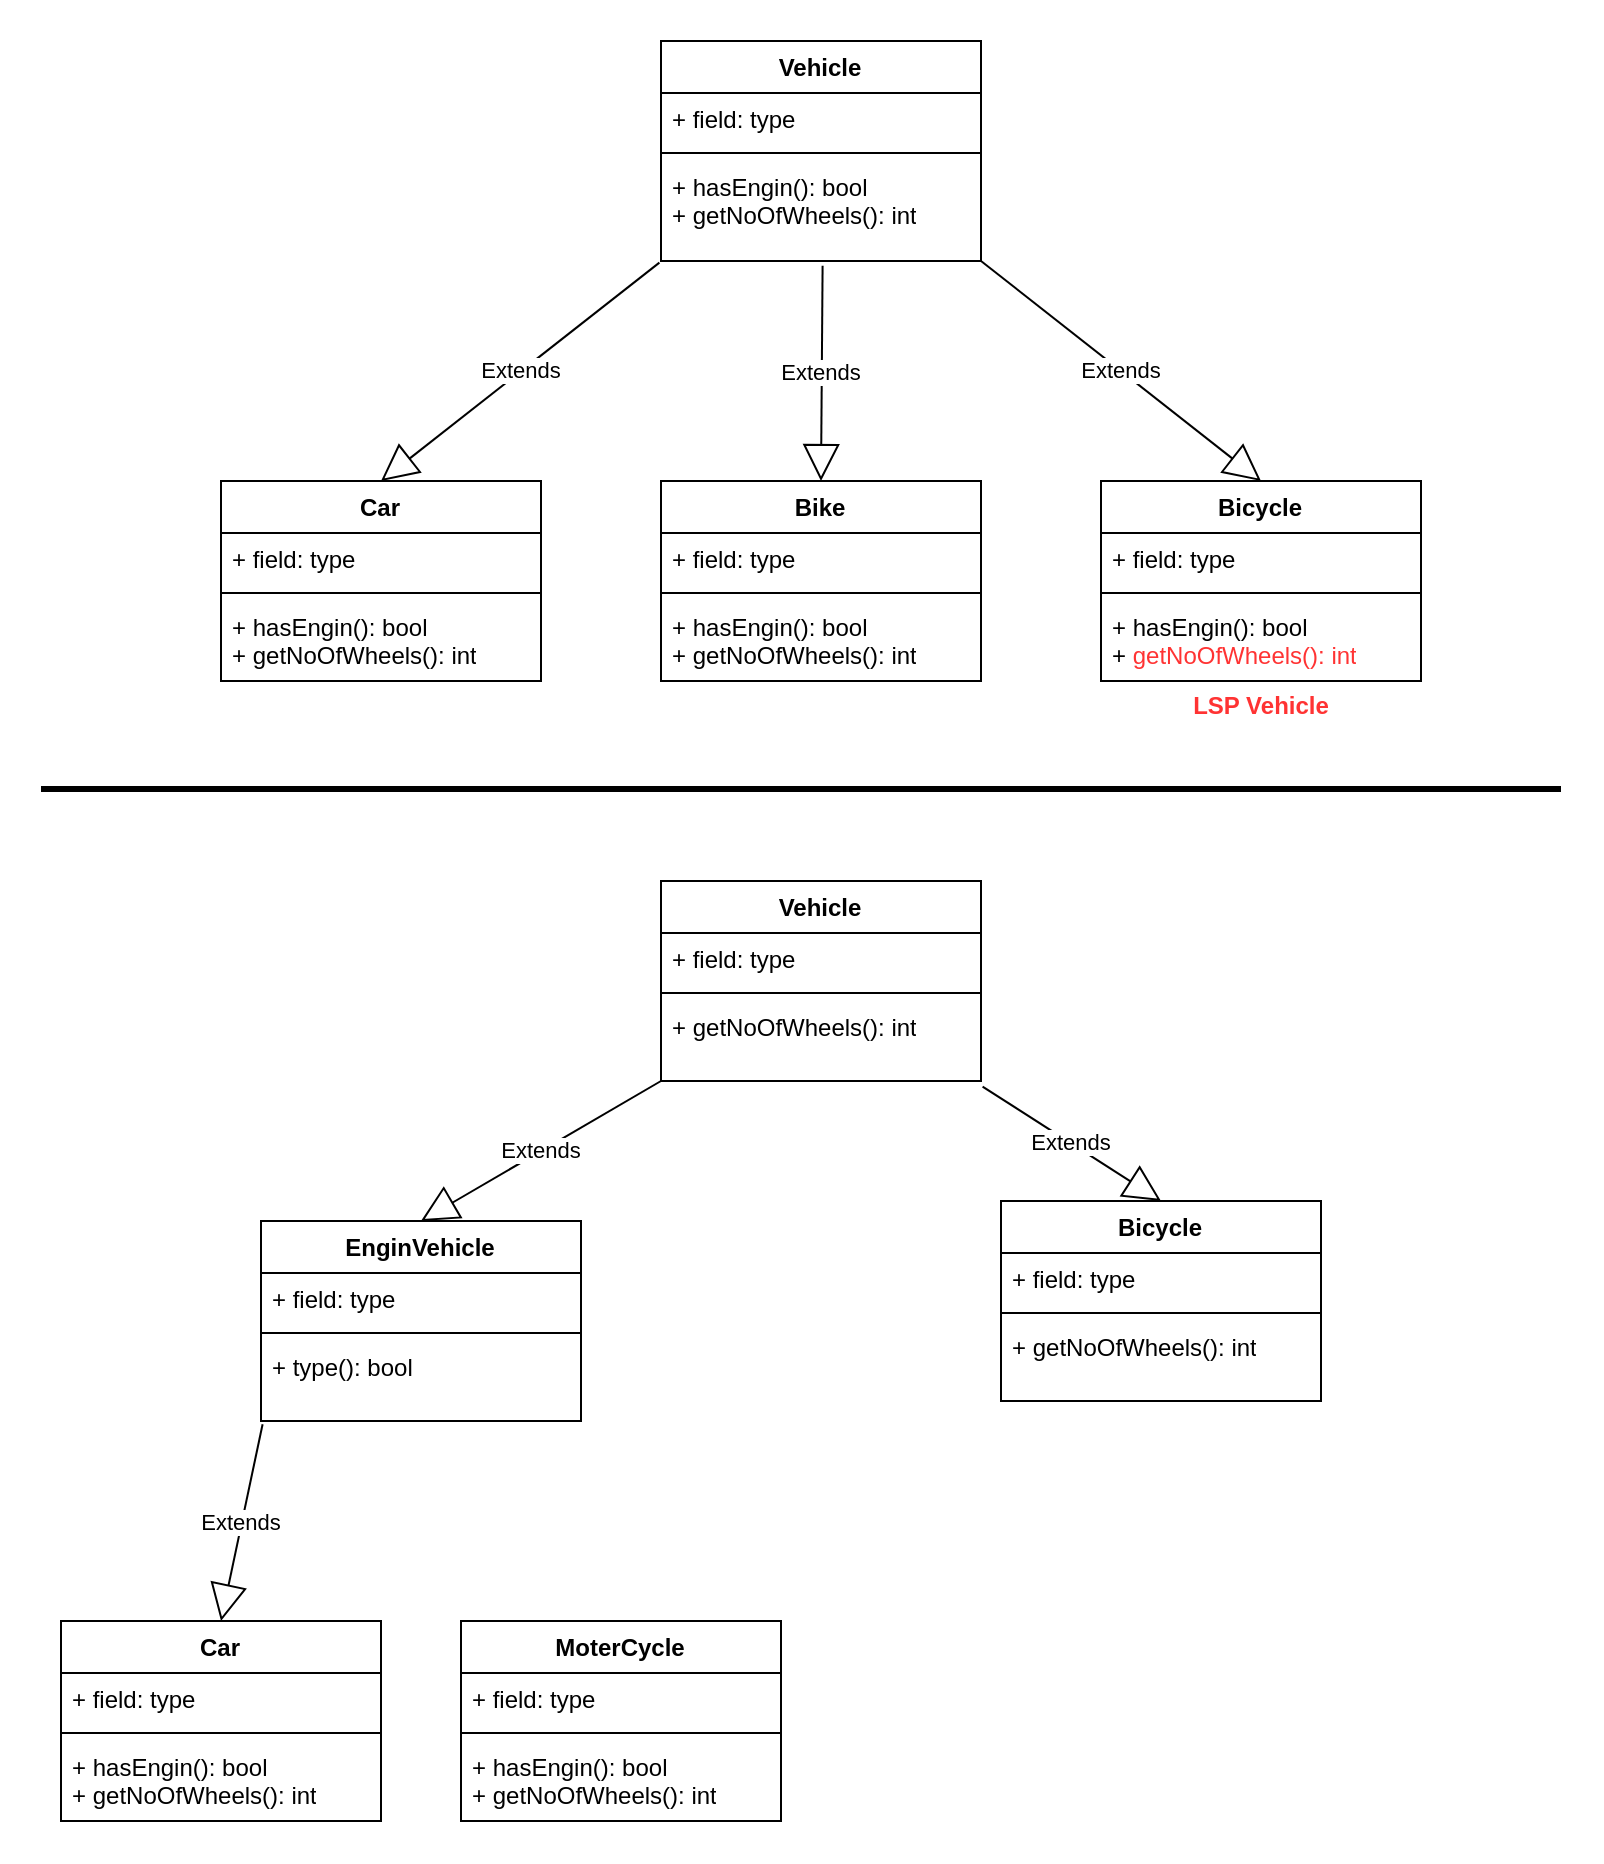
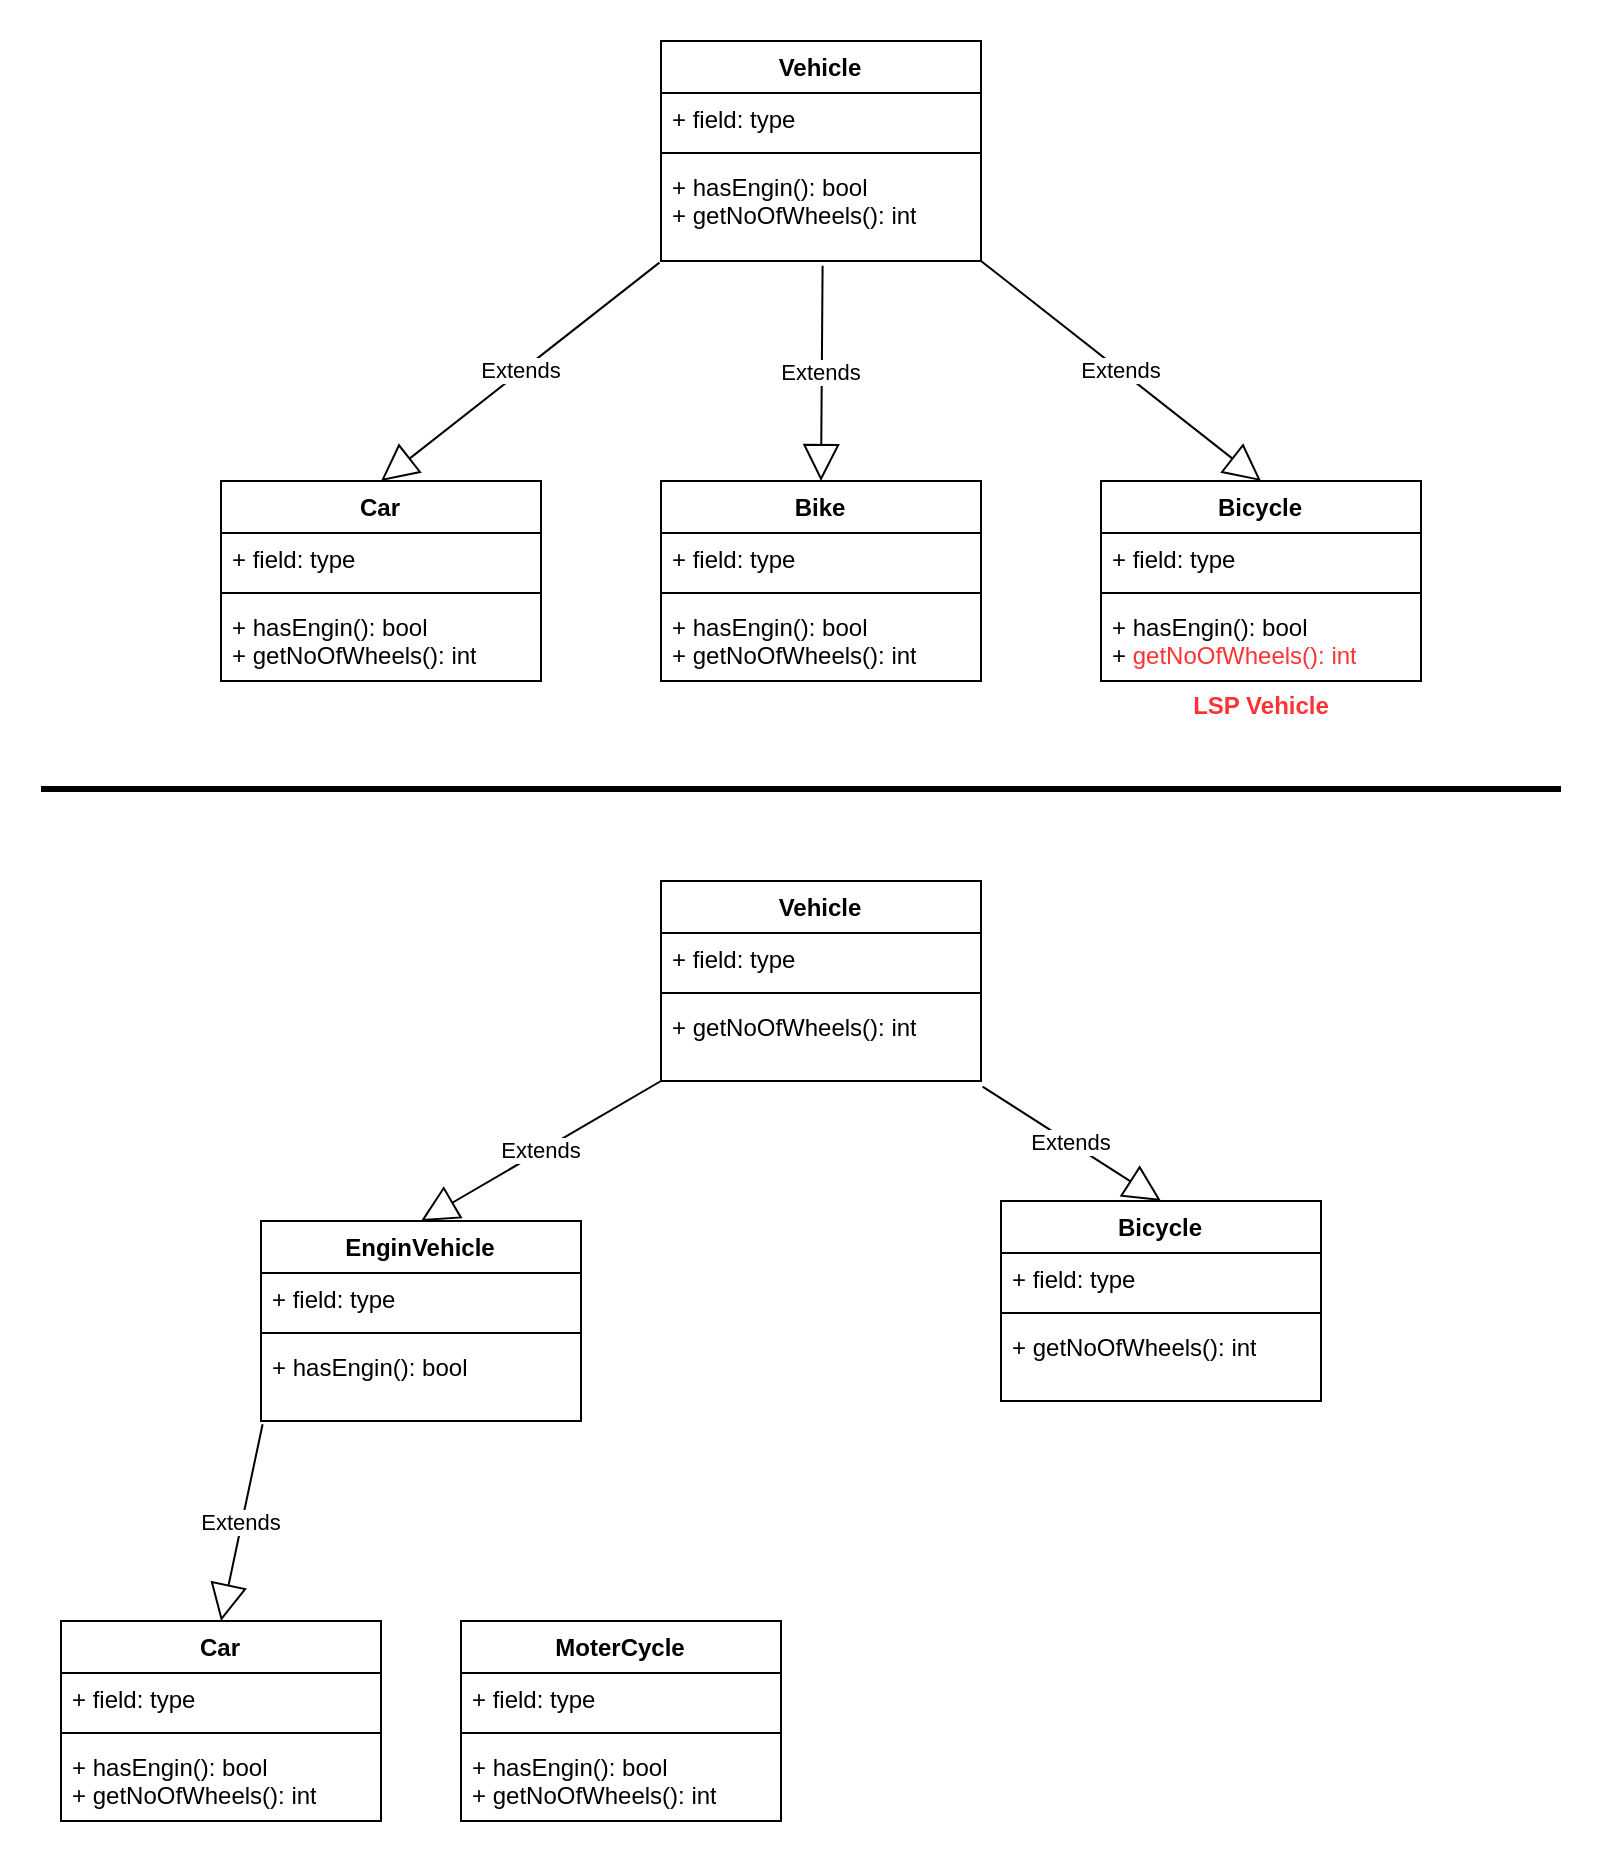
(355, 1369) -> (378, 1369)
